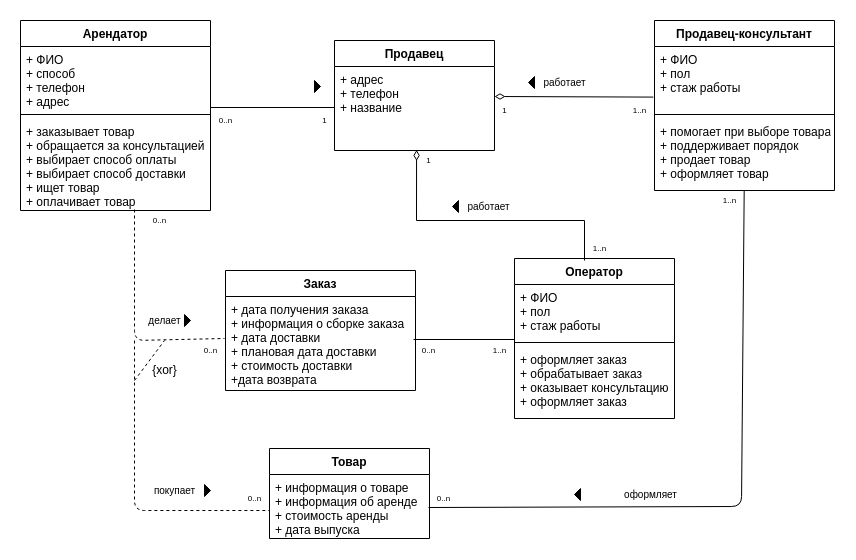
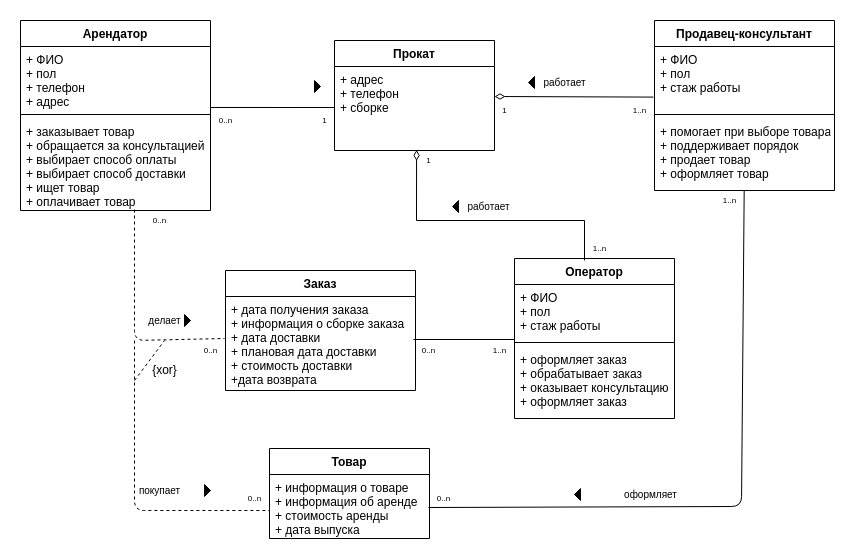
(414, 54) -> (414, 54)
(41, 60) -> (41, 60)
(362, 80) -> (362, 80)
(175, 491) -> (160, 491)
